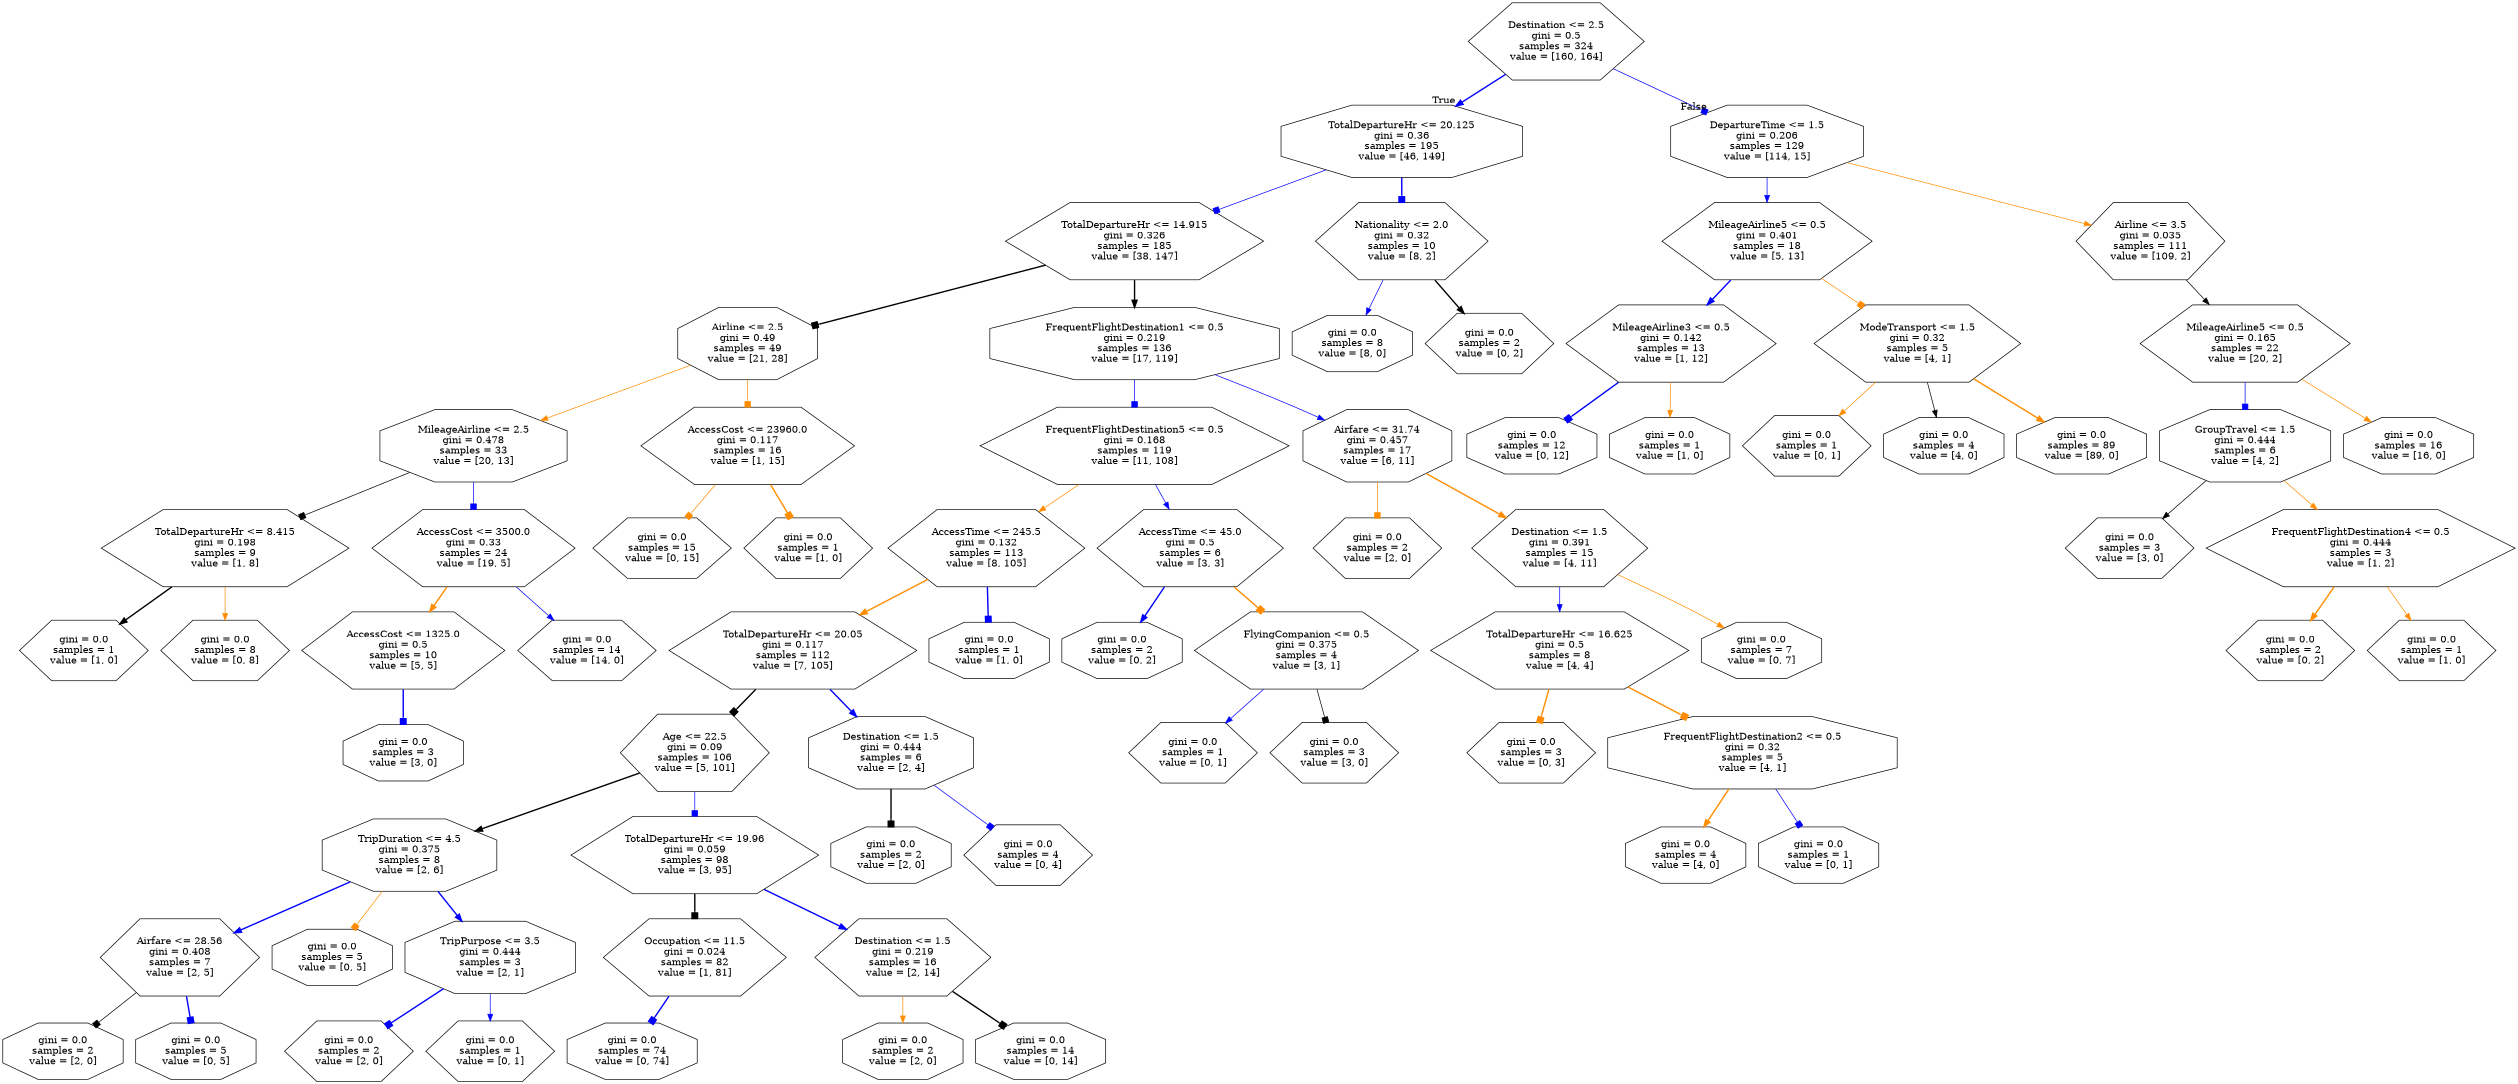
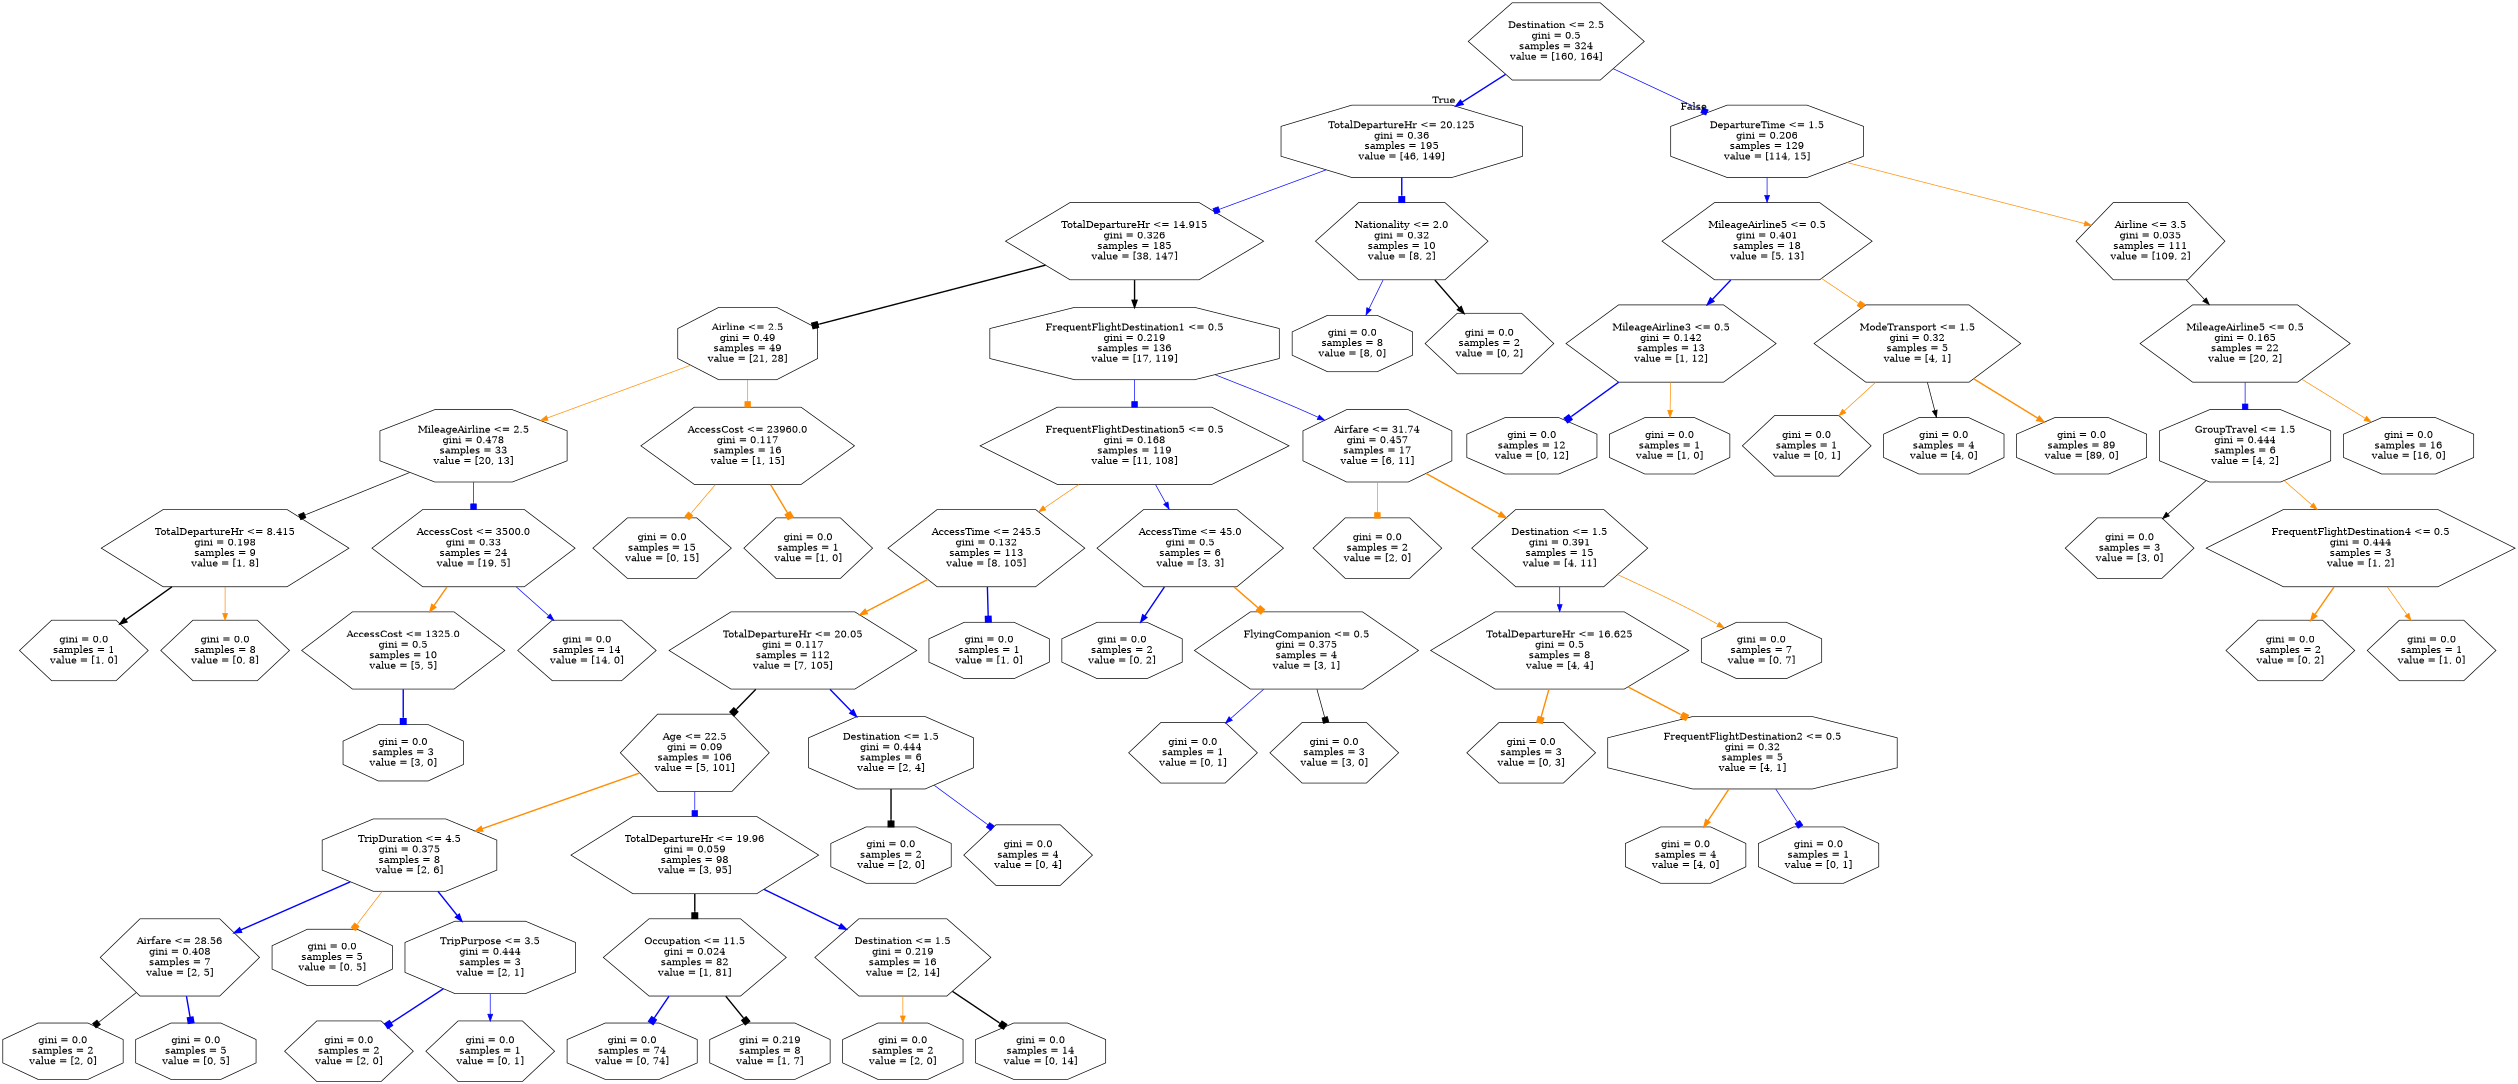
(561, 801) -> (561, 801)
none -> (770, 1051)
